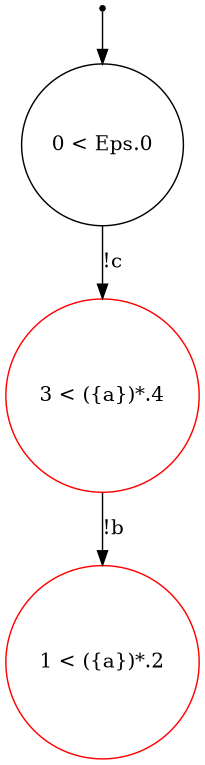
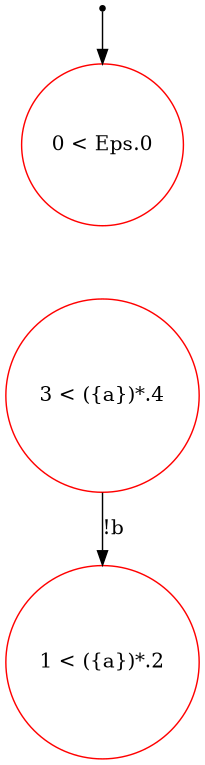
(103, 145) -> (103, 145)
(103, 255) -> none
